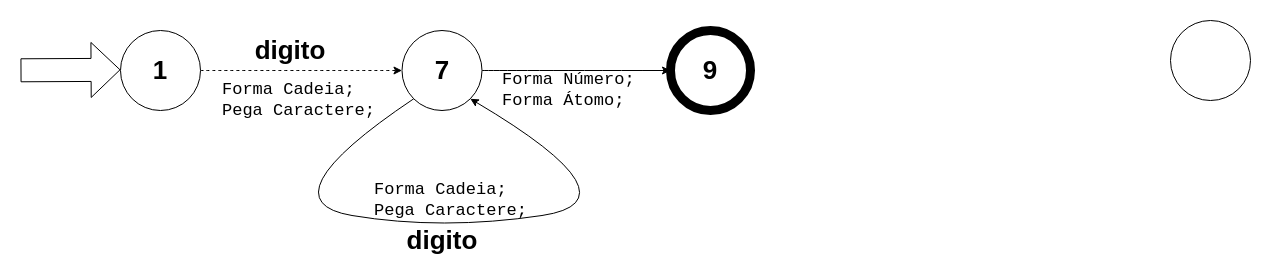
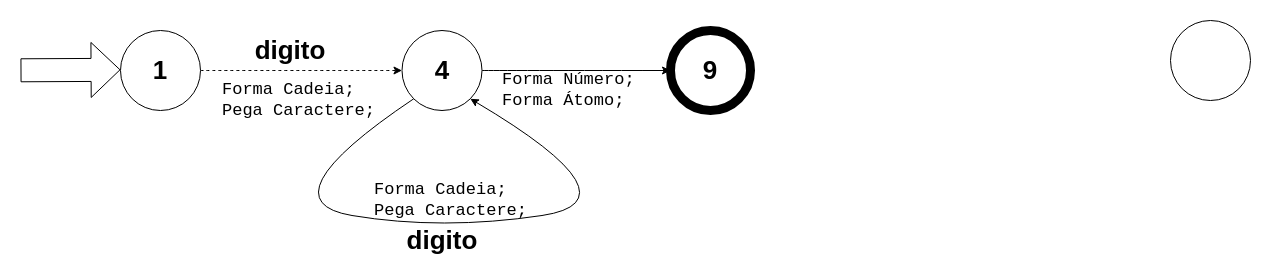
(443, 71) -> (443, 71)
